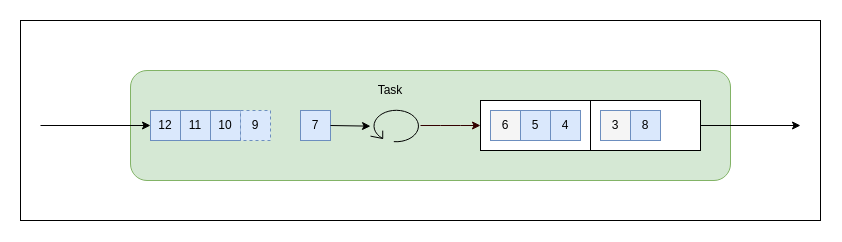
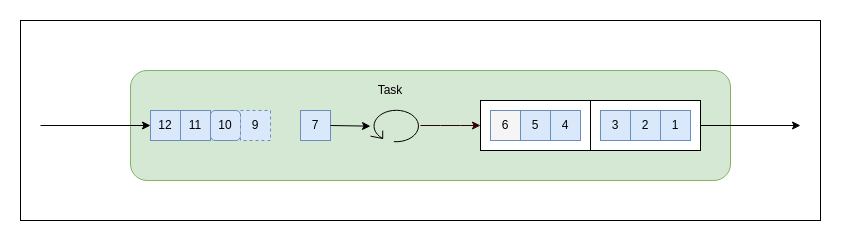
(226, 126) -> (226, 126)
(616, 126) -> (616, 126)
(646, 126) -> (646, 126)
none -> (676, 126)
